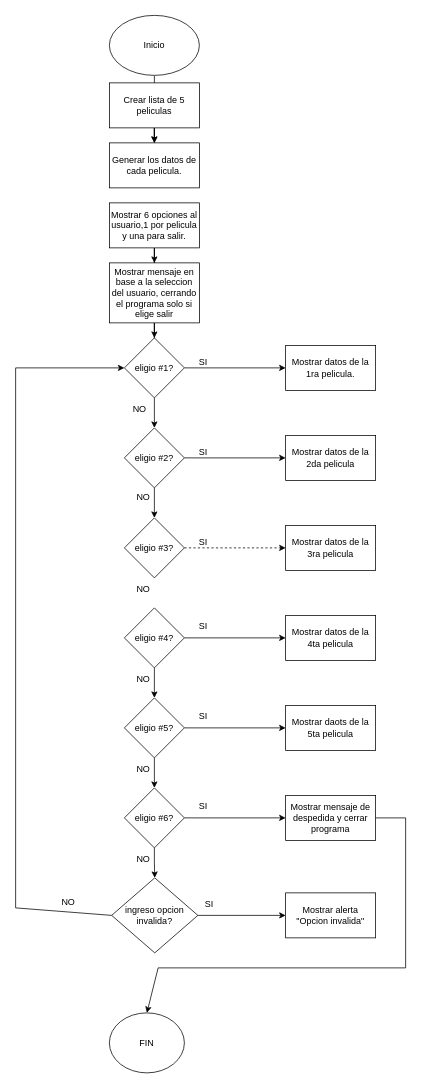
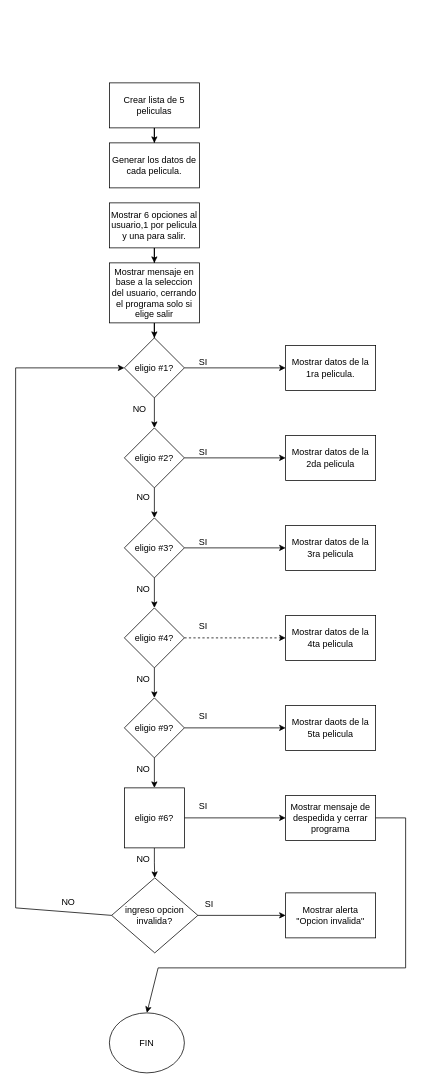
(154, 45) -> none
(154, 79) -> none
(232, 548) -> (232, 548)
none -> (154, 590)
(232, 638) -> (232, 638)
(154, 728) -> (154, 728)
(154, 818) -> (154, 818)
